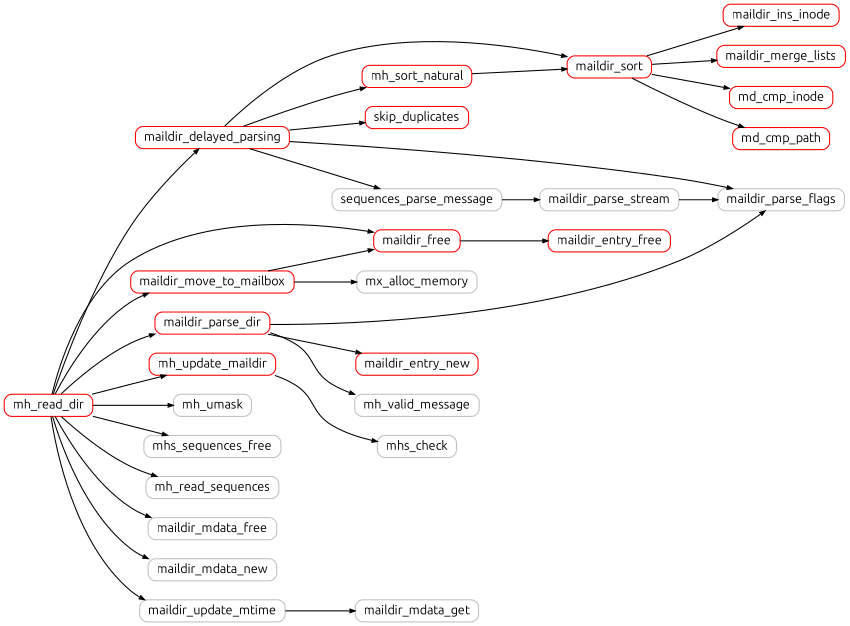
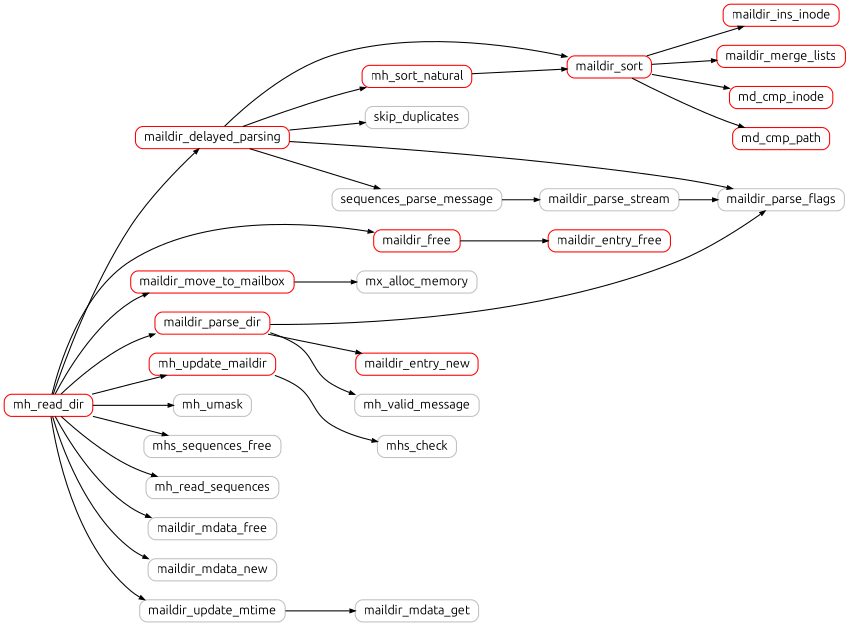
(417, 118) -> (417, 118)
(318, 261) -> none
